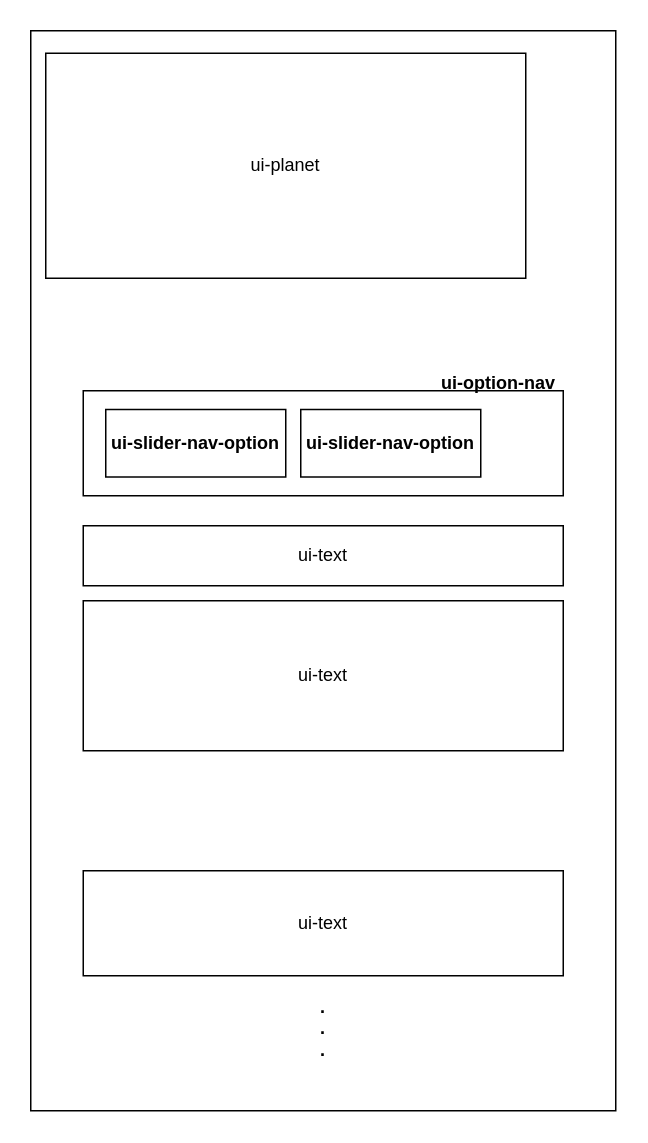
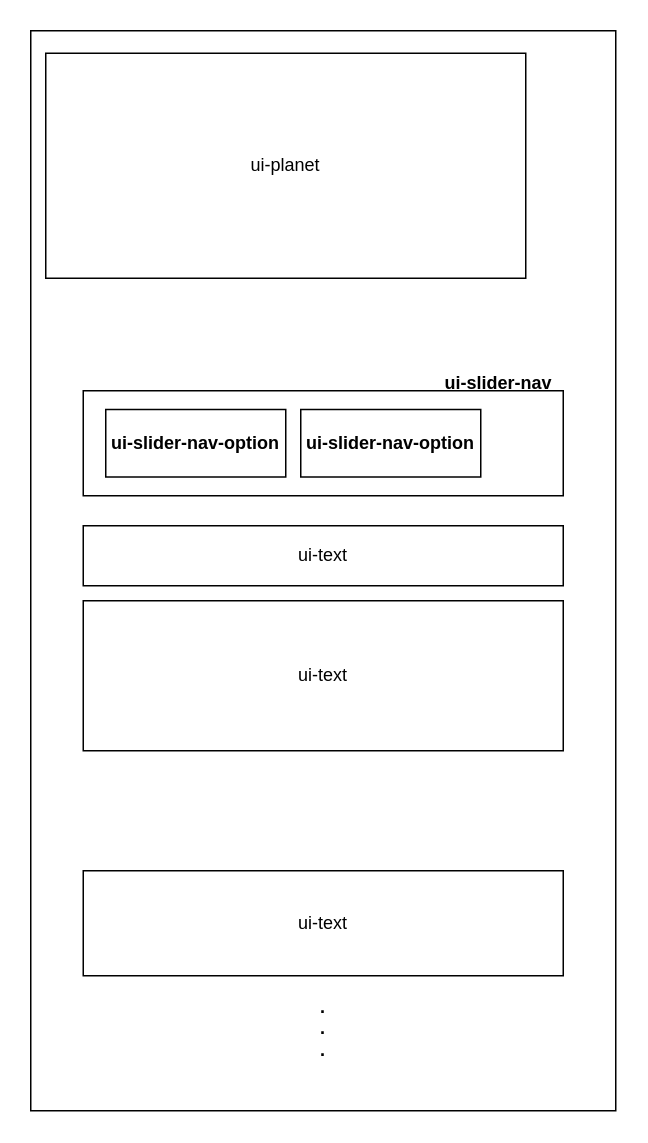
(499, 383) -> (499, 383)
